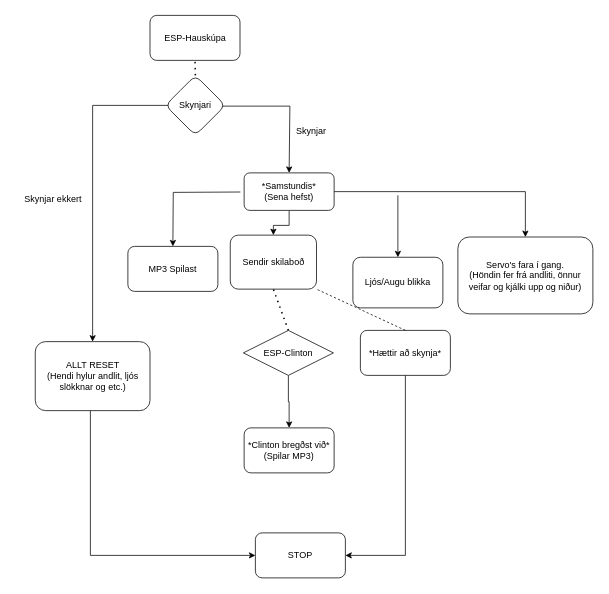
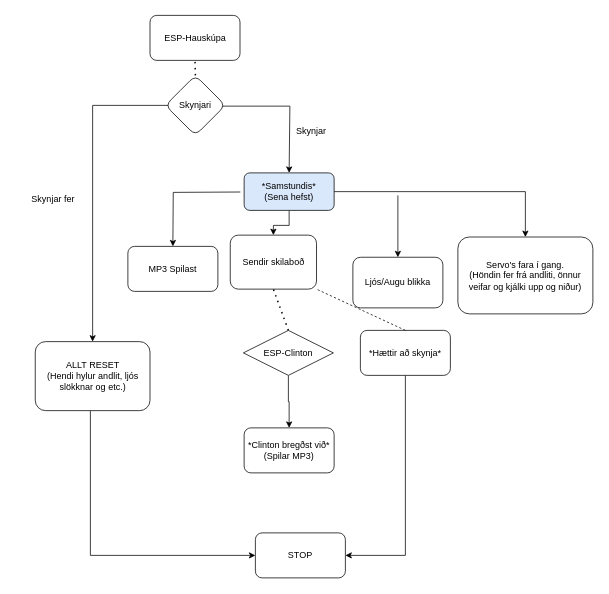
(289, 192) -> (289, 192)
(53, 199) -> (53, 199)
